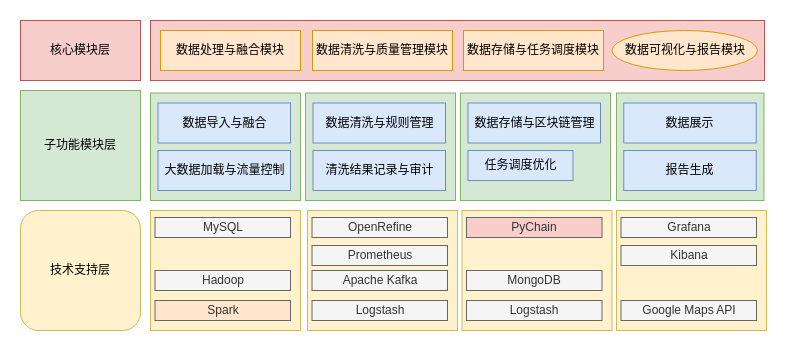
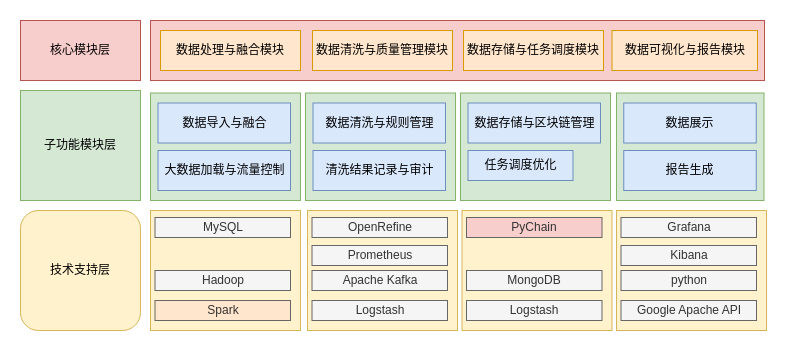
(685, 51) -> (685, 51)
none -> (689, 281)
(690, 311) -> (690, 311)
